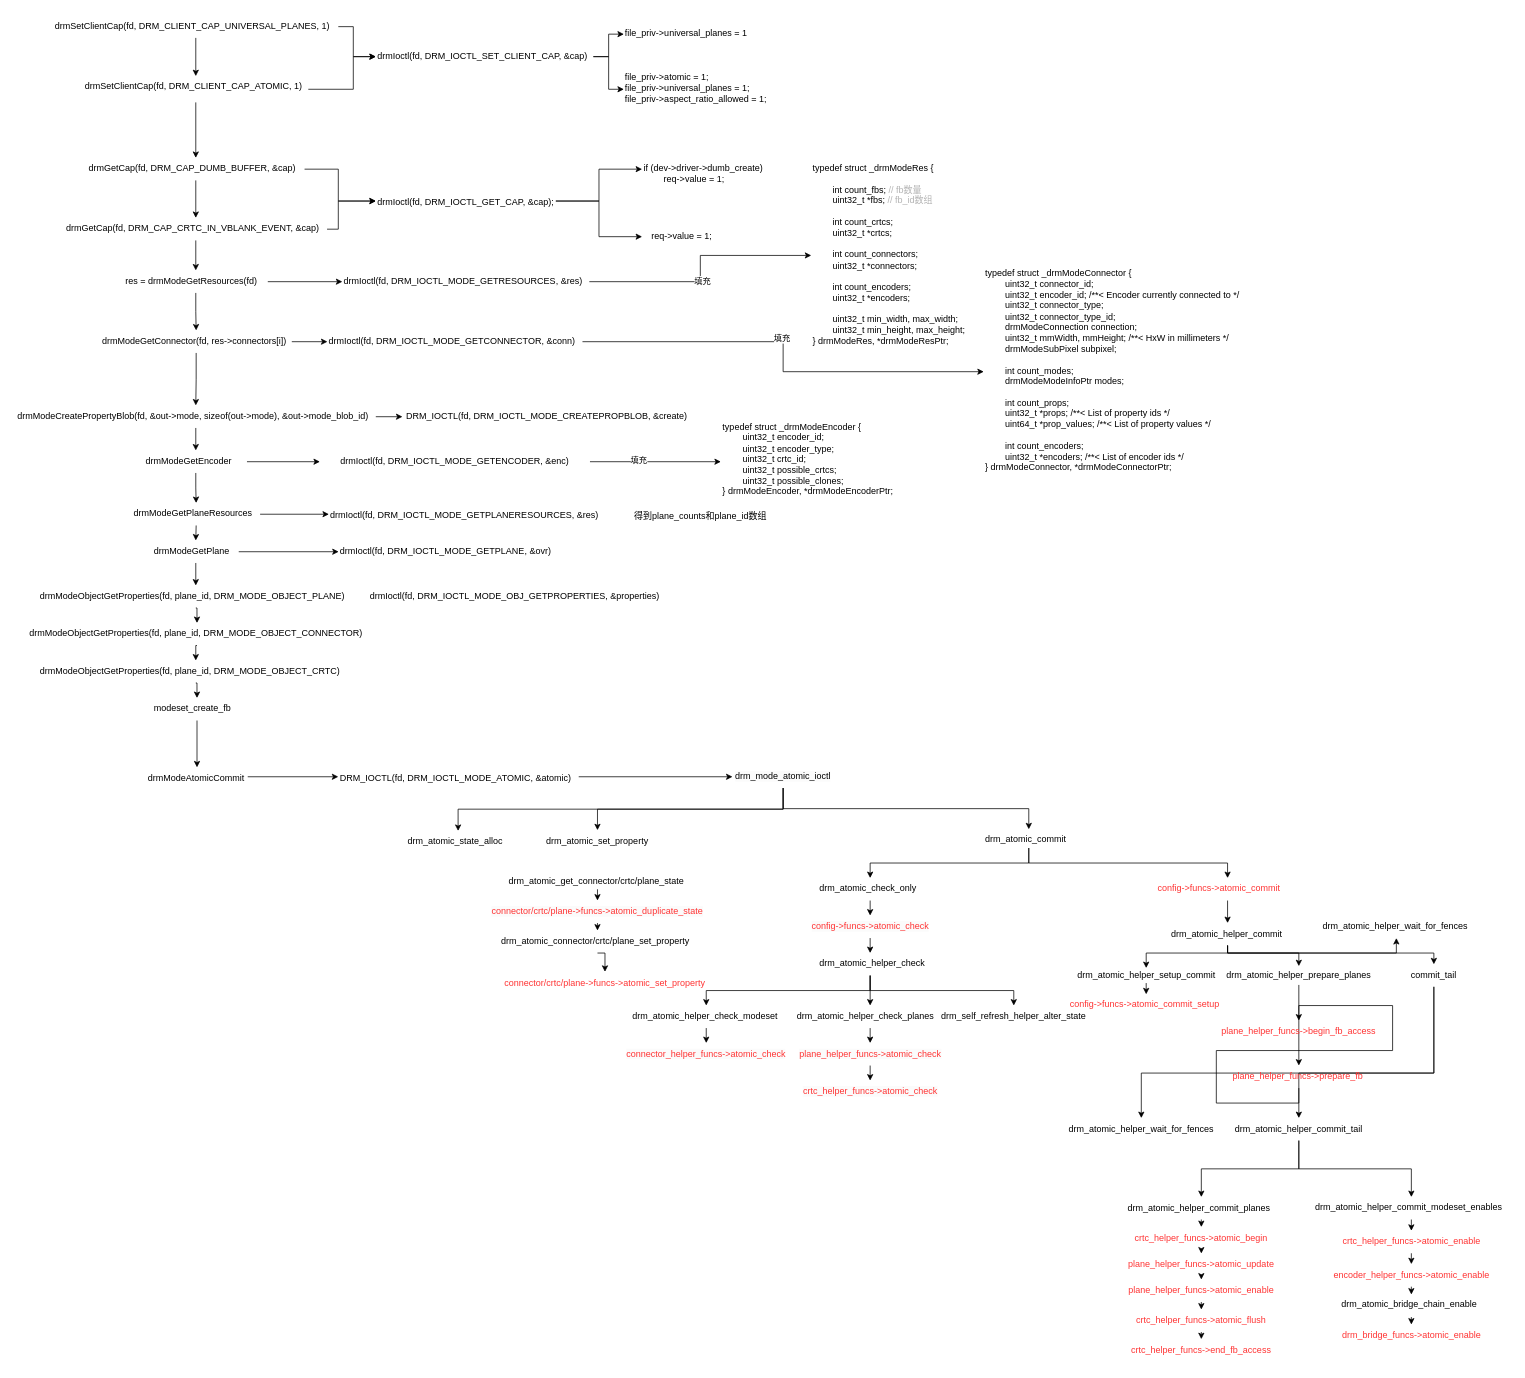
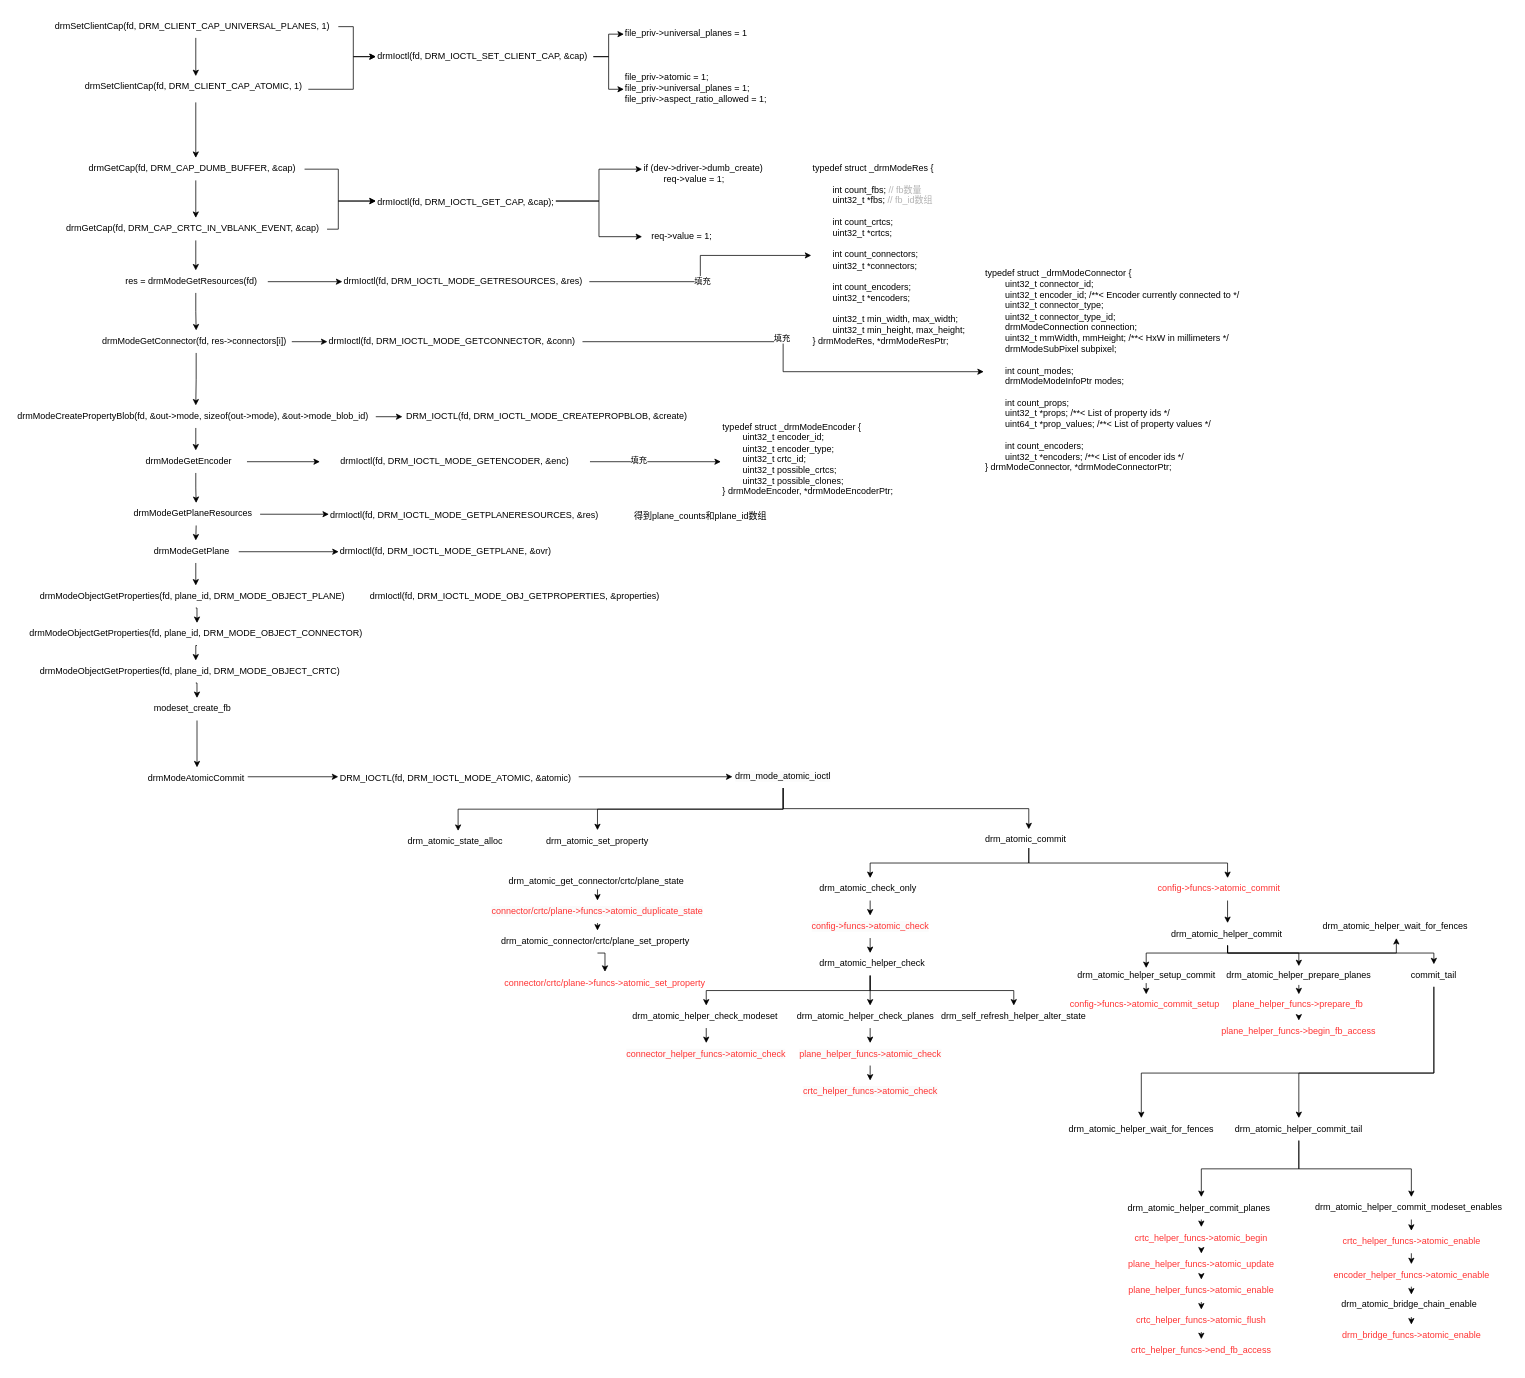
(1299, 1077) -> (1299, 1005)
